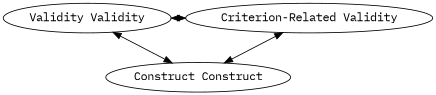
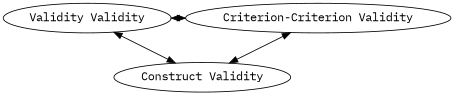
(309, 18) -> (318, 18)
(198, 77) -> (202, 77)
